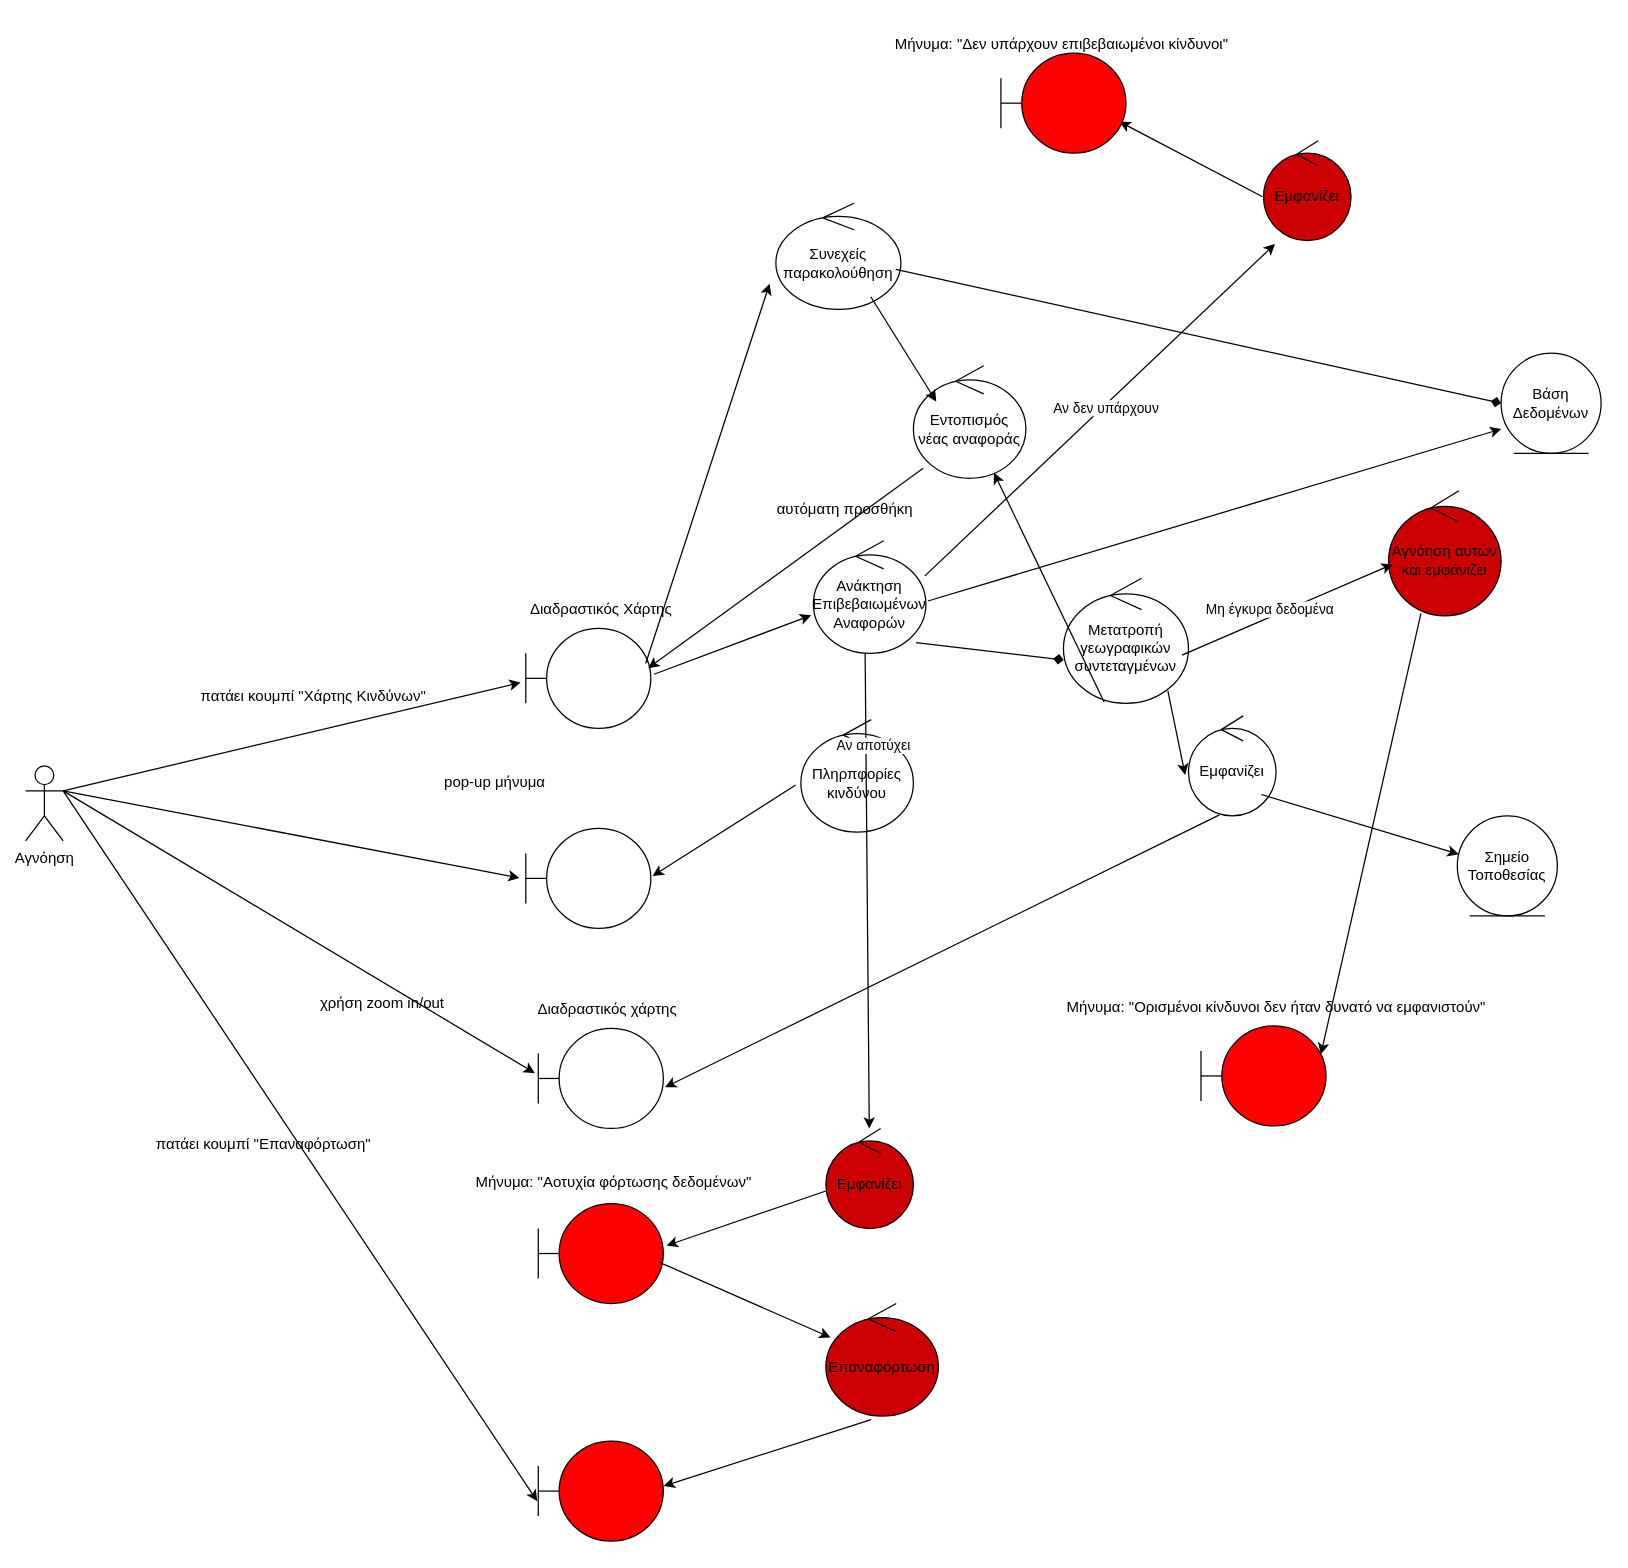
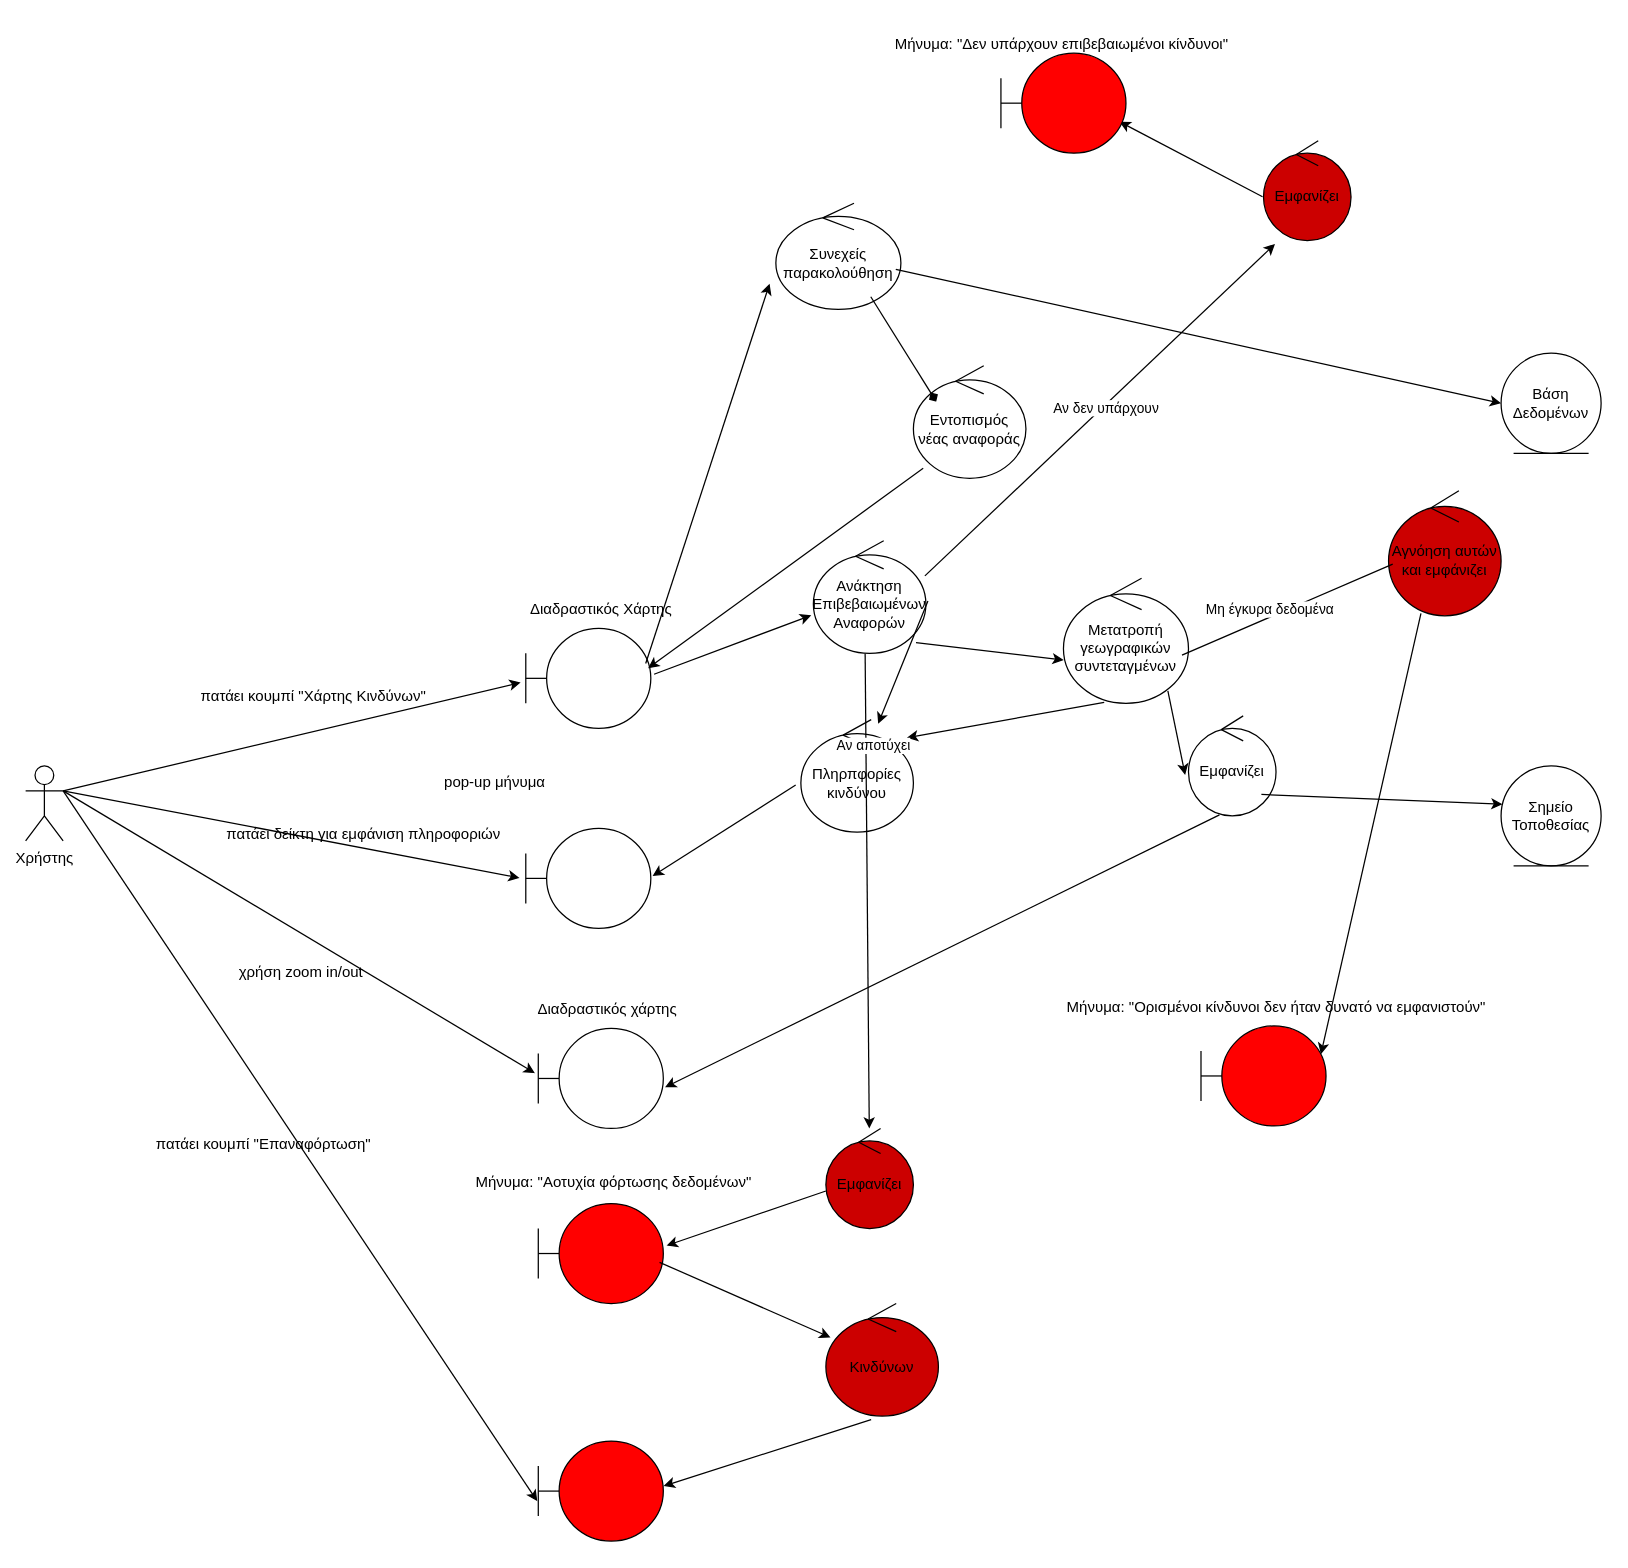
(931, 394) -> (931, 393)
(1490, 401) -> (1491, 401)
(844, 509) -> none
(1210, 516) -> (904, 658)
(1383, 568) -> (1387, 566)
(1050, 591) -> (1009, 719)
(1053, 659) -> (1053, 659)
none -> (363, 834)
(45, 858) -> (45, 858)
(1507, 866) -> (1551, 816)
(382, 1003) -> (301, 972)
(882, 1367) -> (882, 1367)
